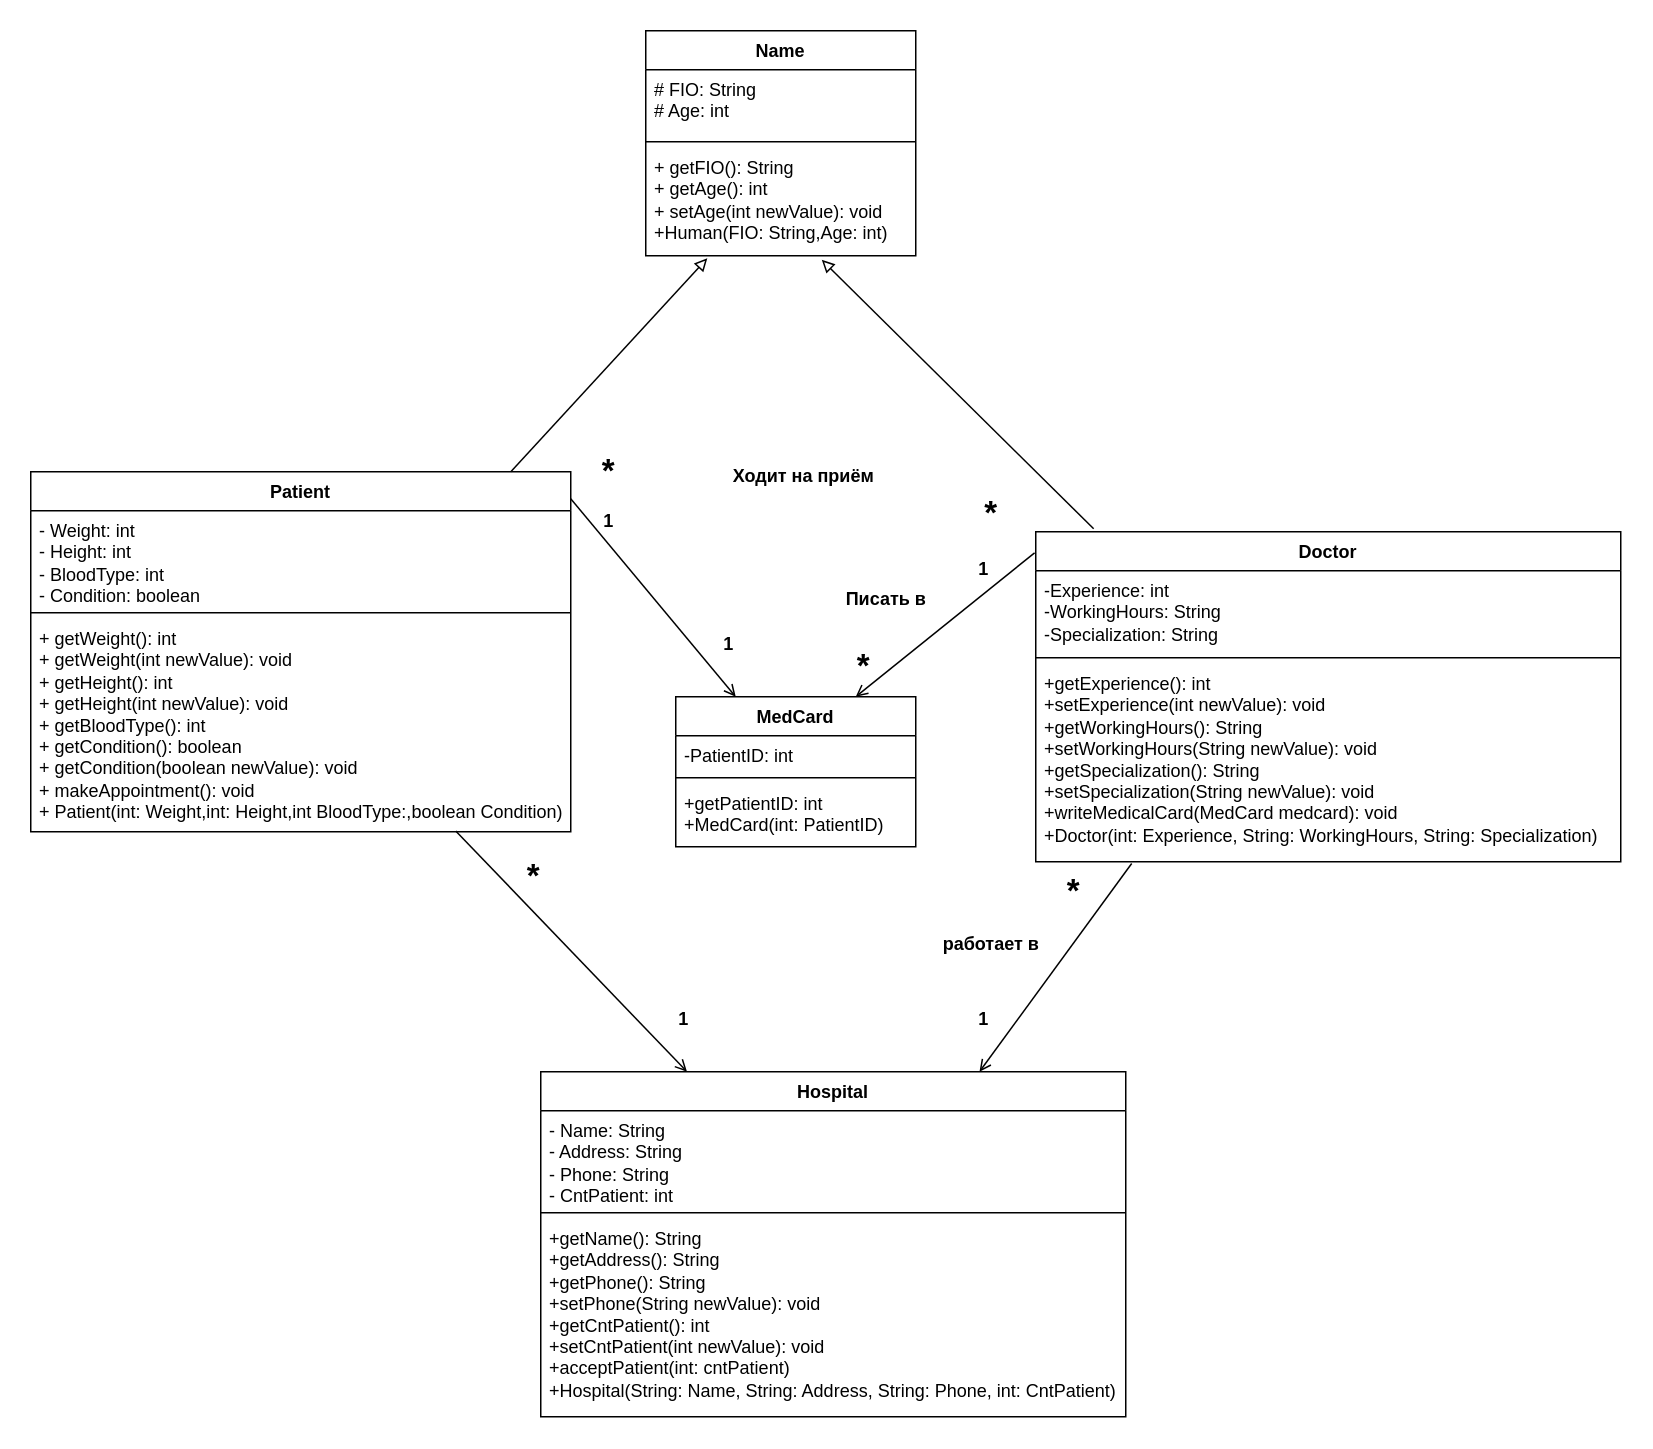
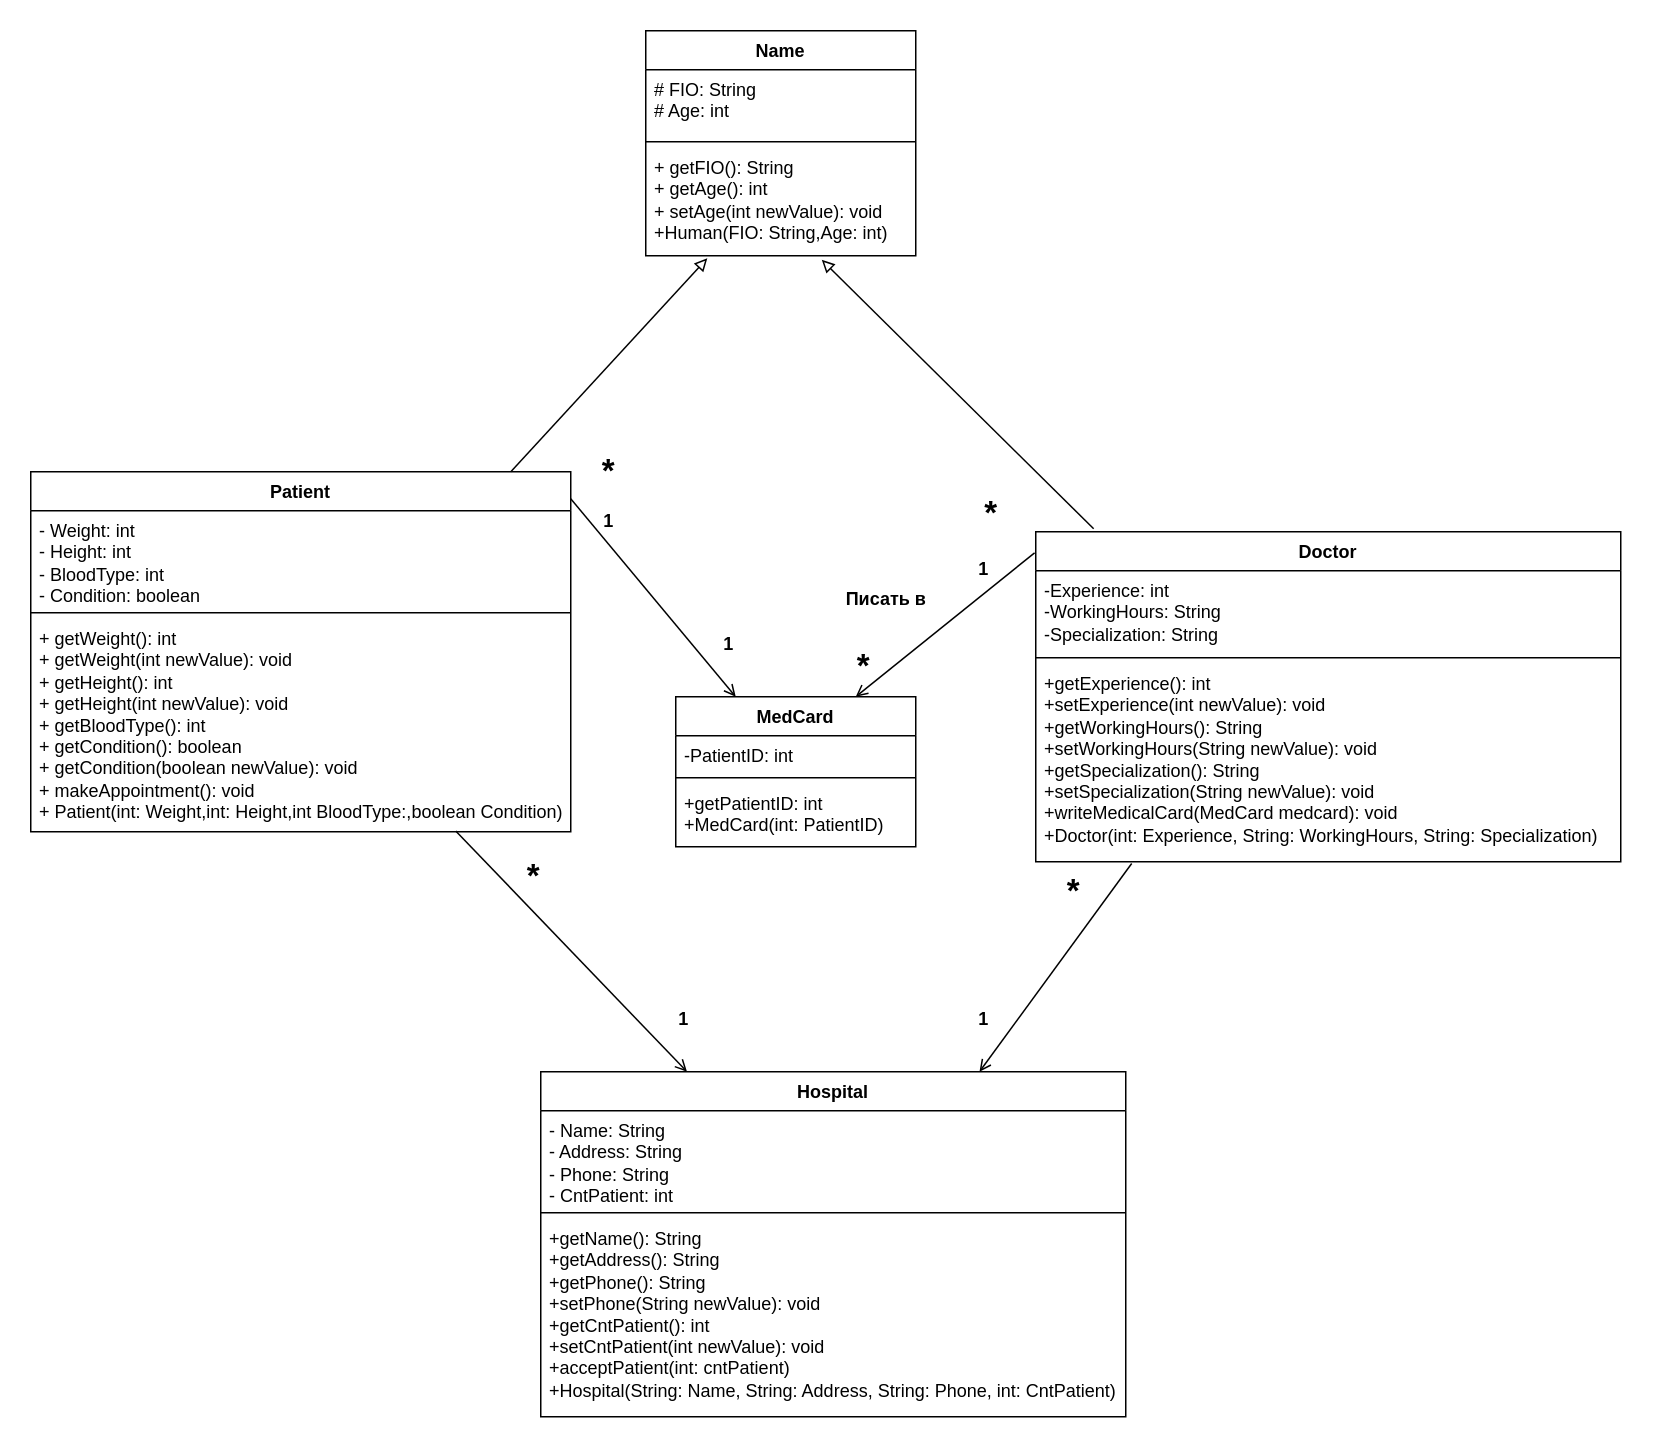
(803, 476) -> none
(991, 944) -> none
